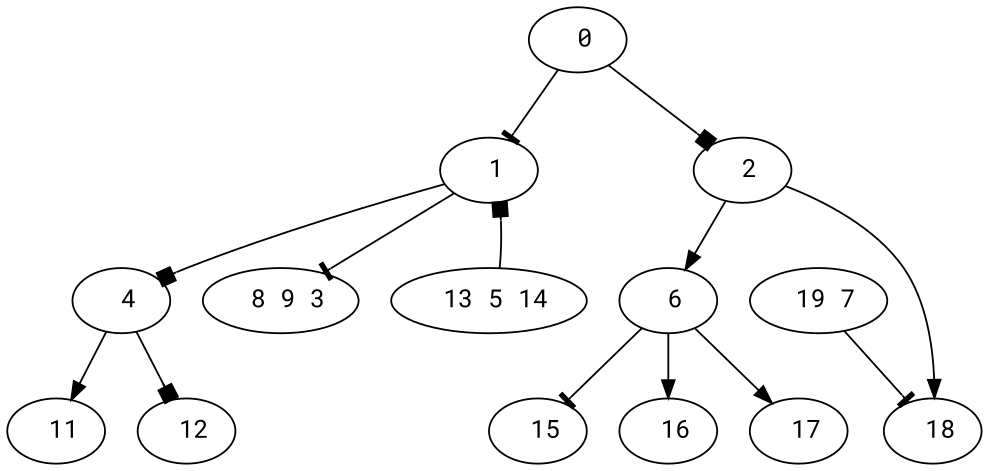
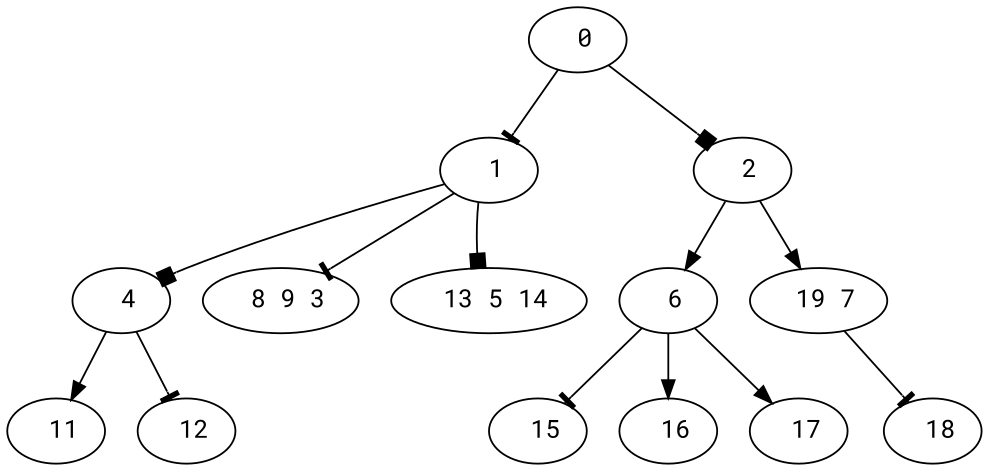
(501, 244) -> (477, 226)
(895, 257) -> (775, 227)
(152, 362) -> (152, 362)
